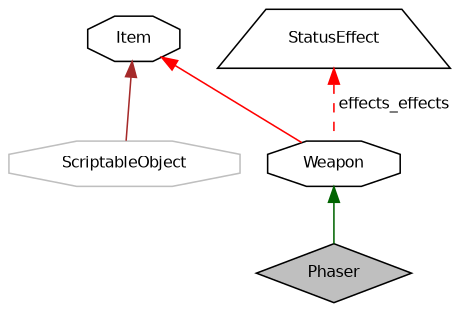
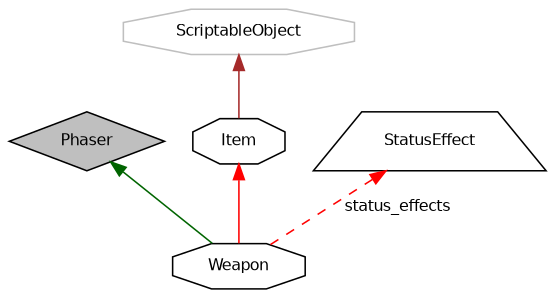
(392, 105) -> (396, 207)
(129, 109) -> (239, 94)
(334, 223) -> (168, 208)
